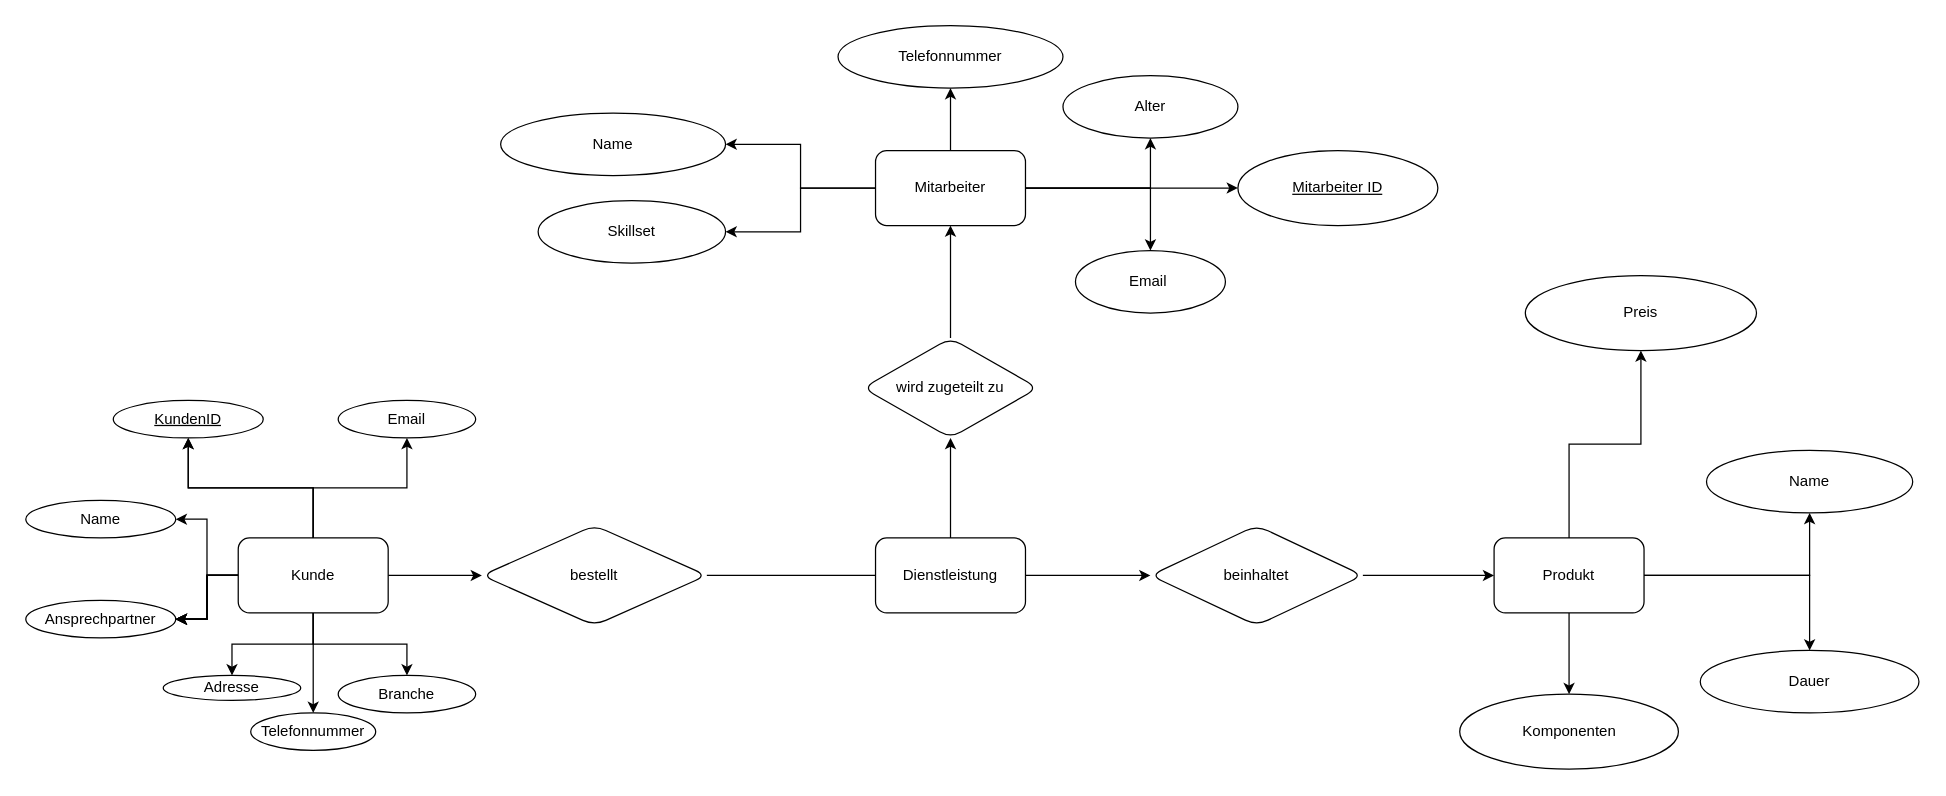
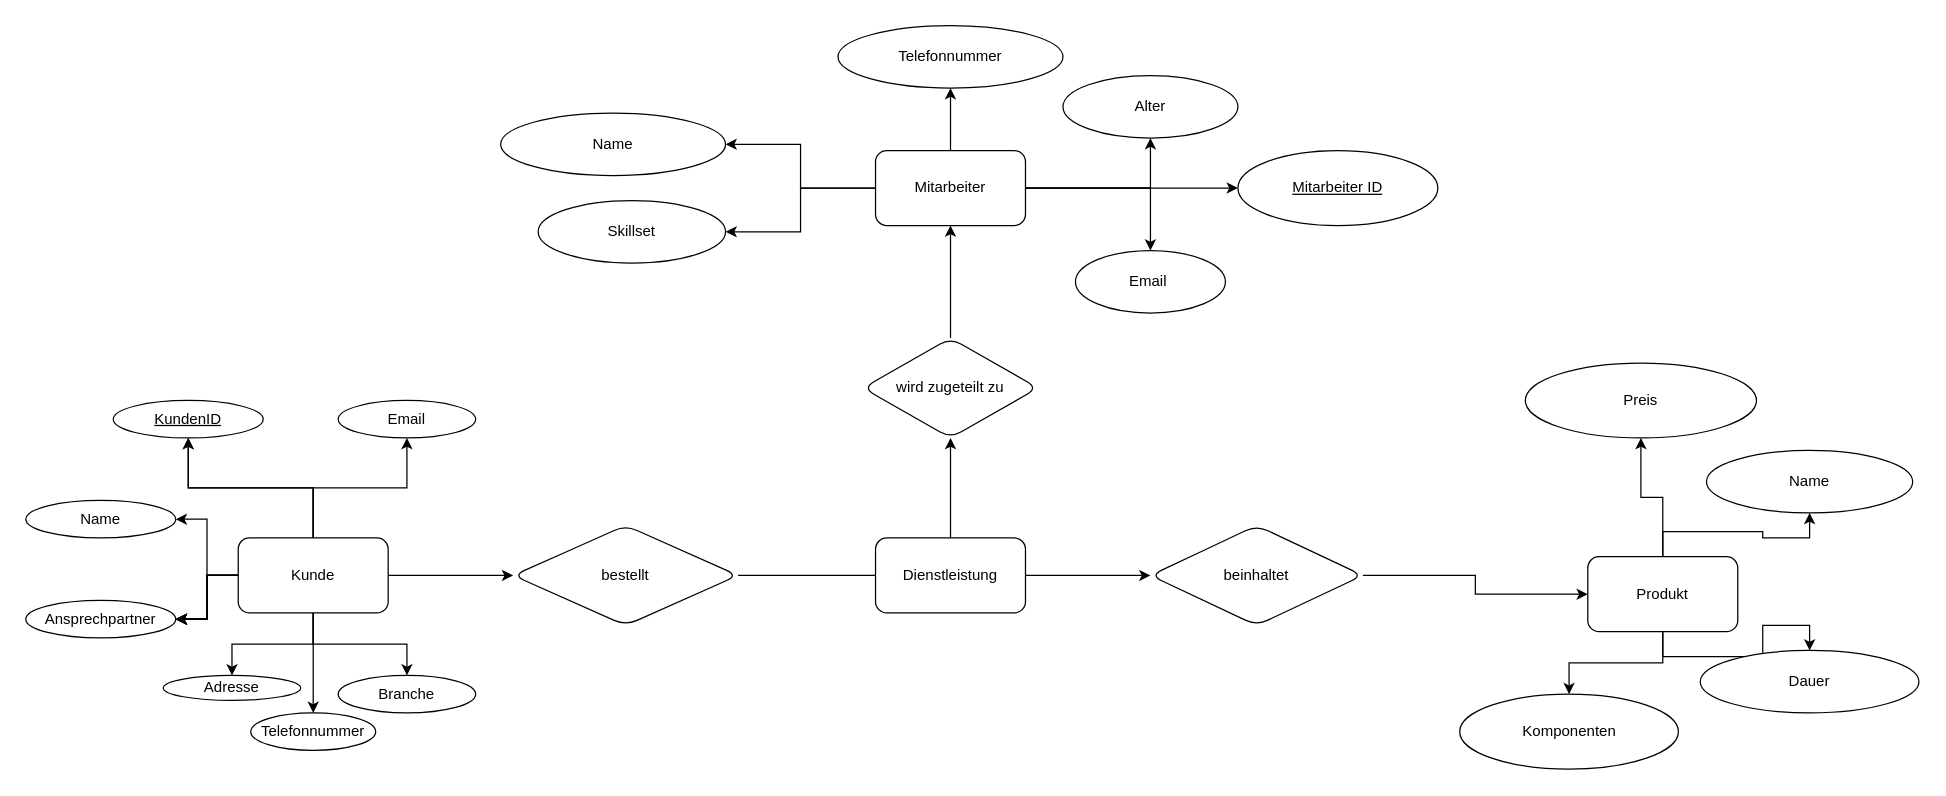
(1641, 313) -> (1641, 401)
(594, 576) -> (626, 576)
(1569, 576) -> (1663, 594)
